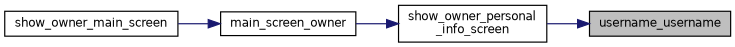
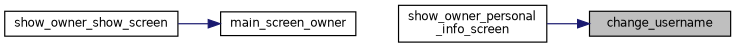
(91, 24) -> (91, 24)
(371, 24) -> none
(660, 24) -> (660, 24)
